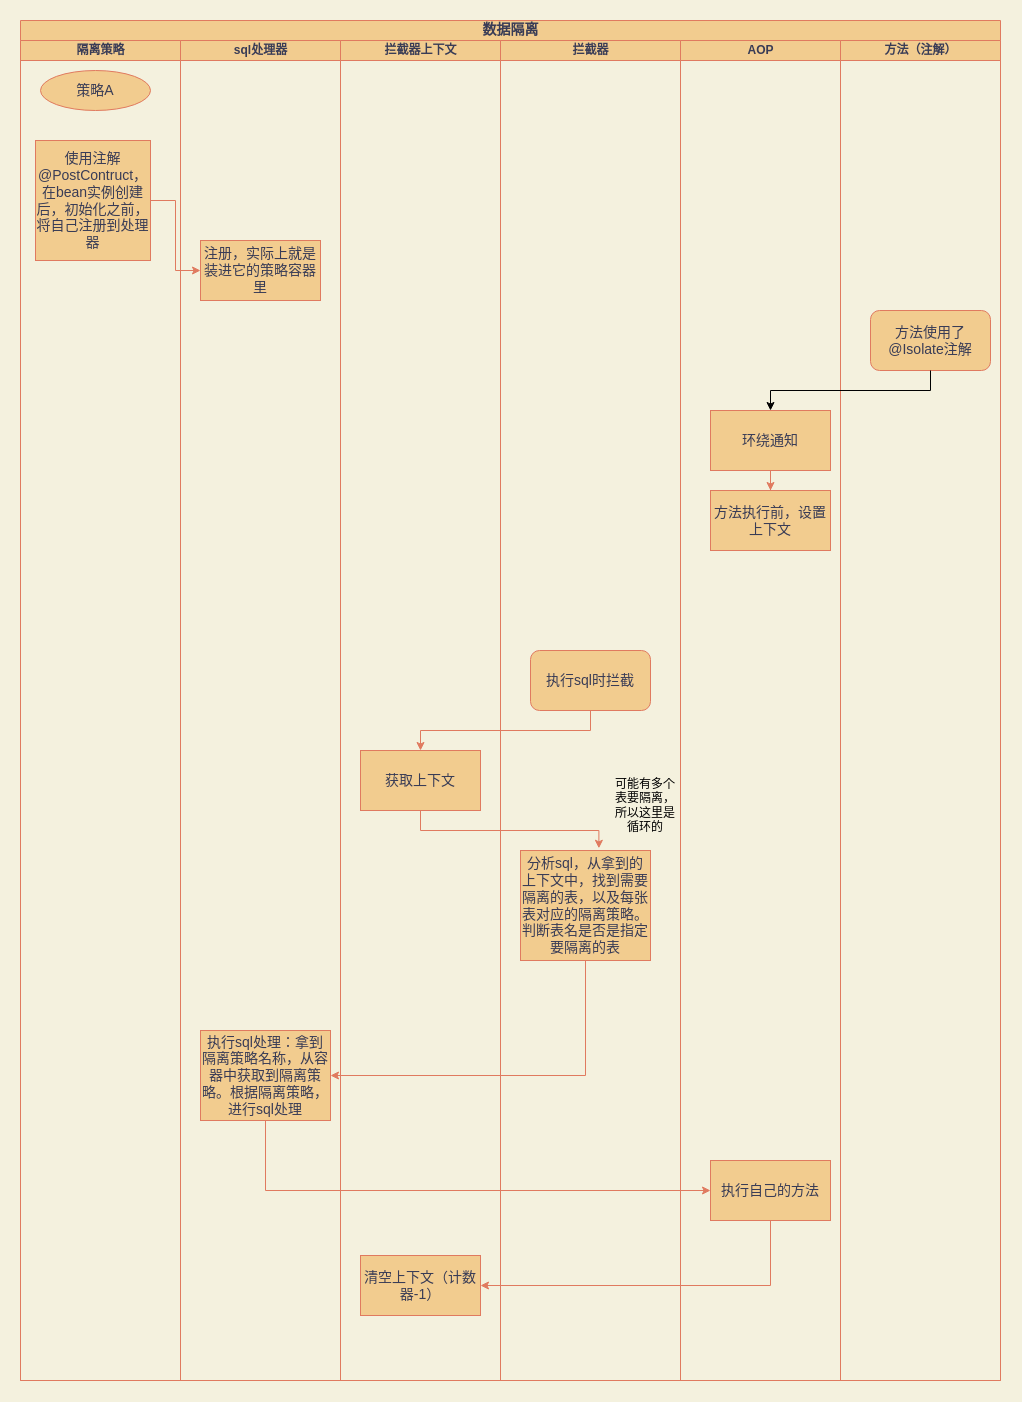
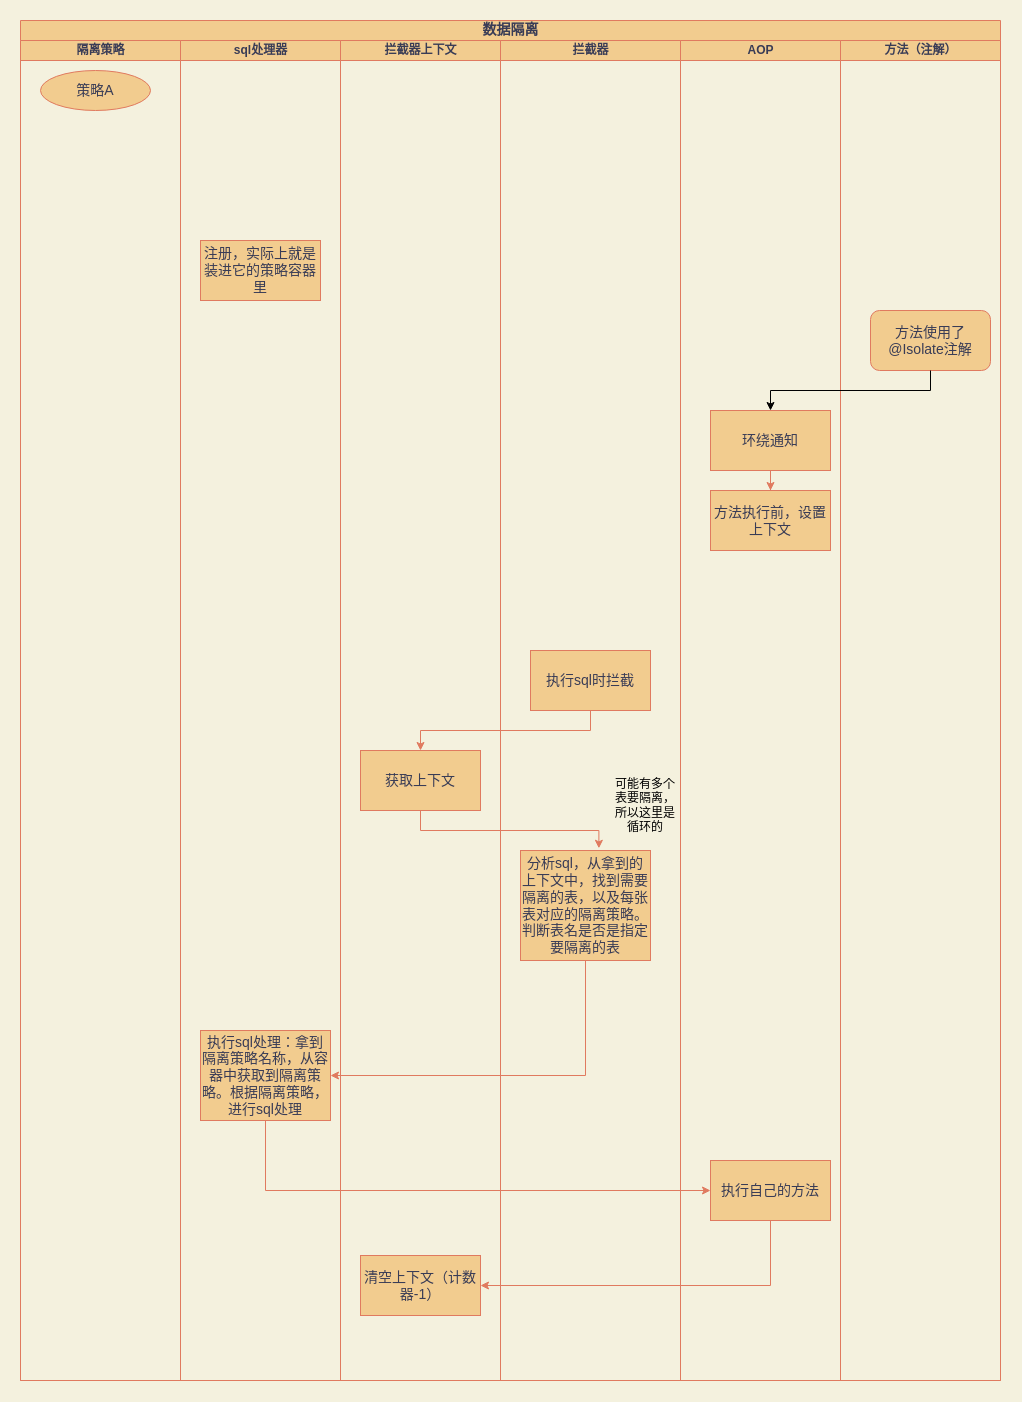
(93, 201) -> none
(176, 232) -> none
(591, 681) -> (591, 681)
